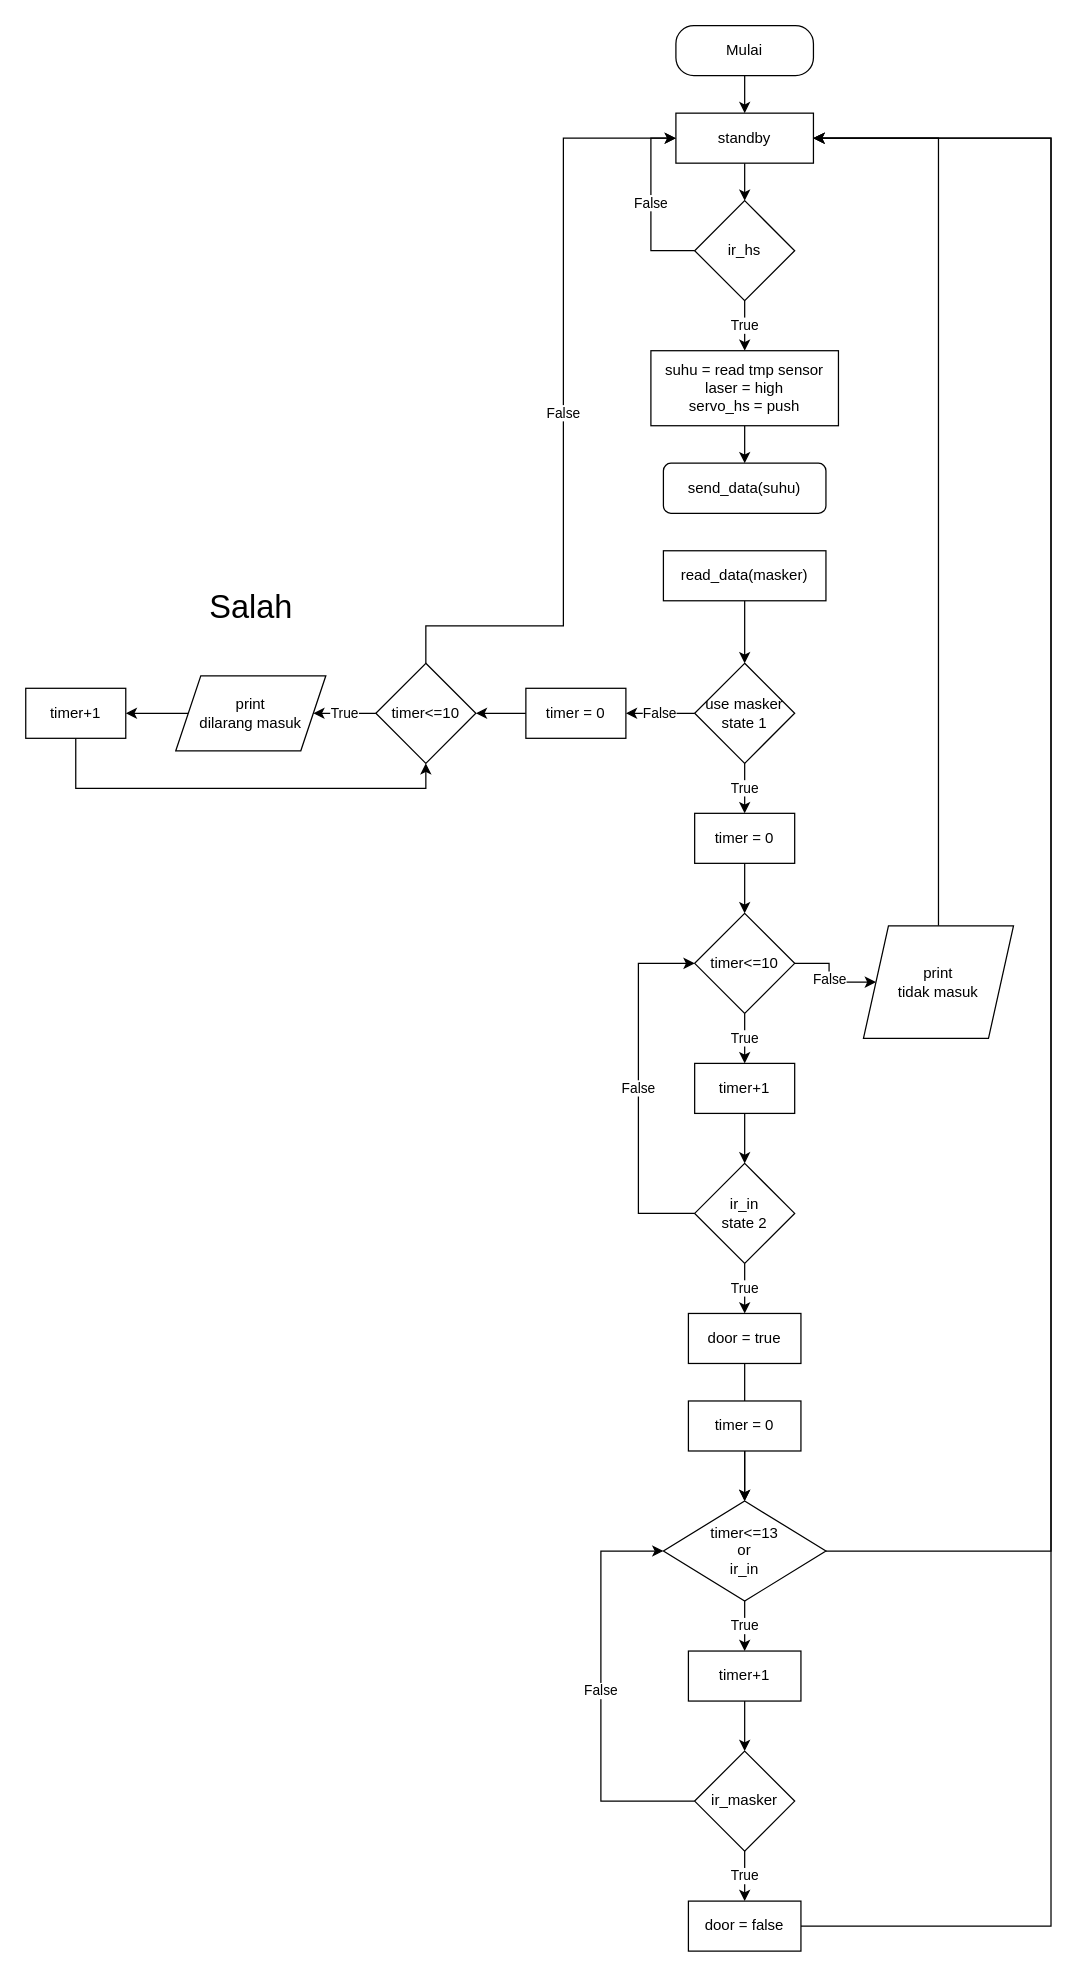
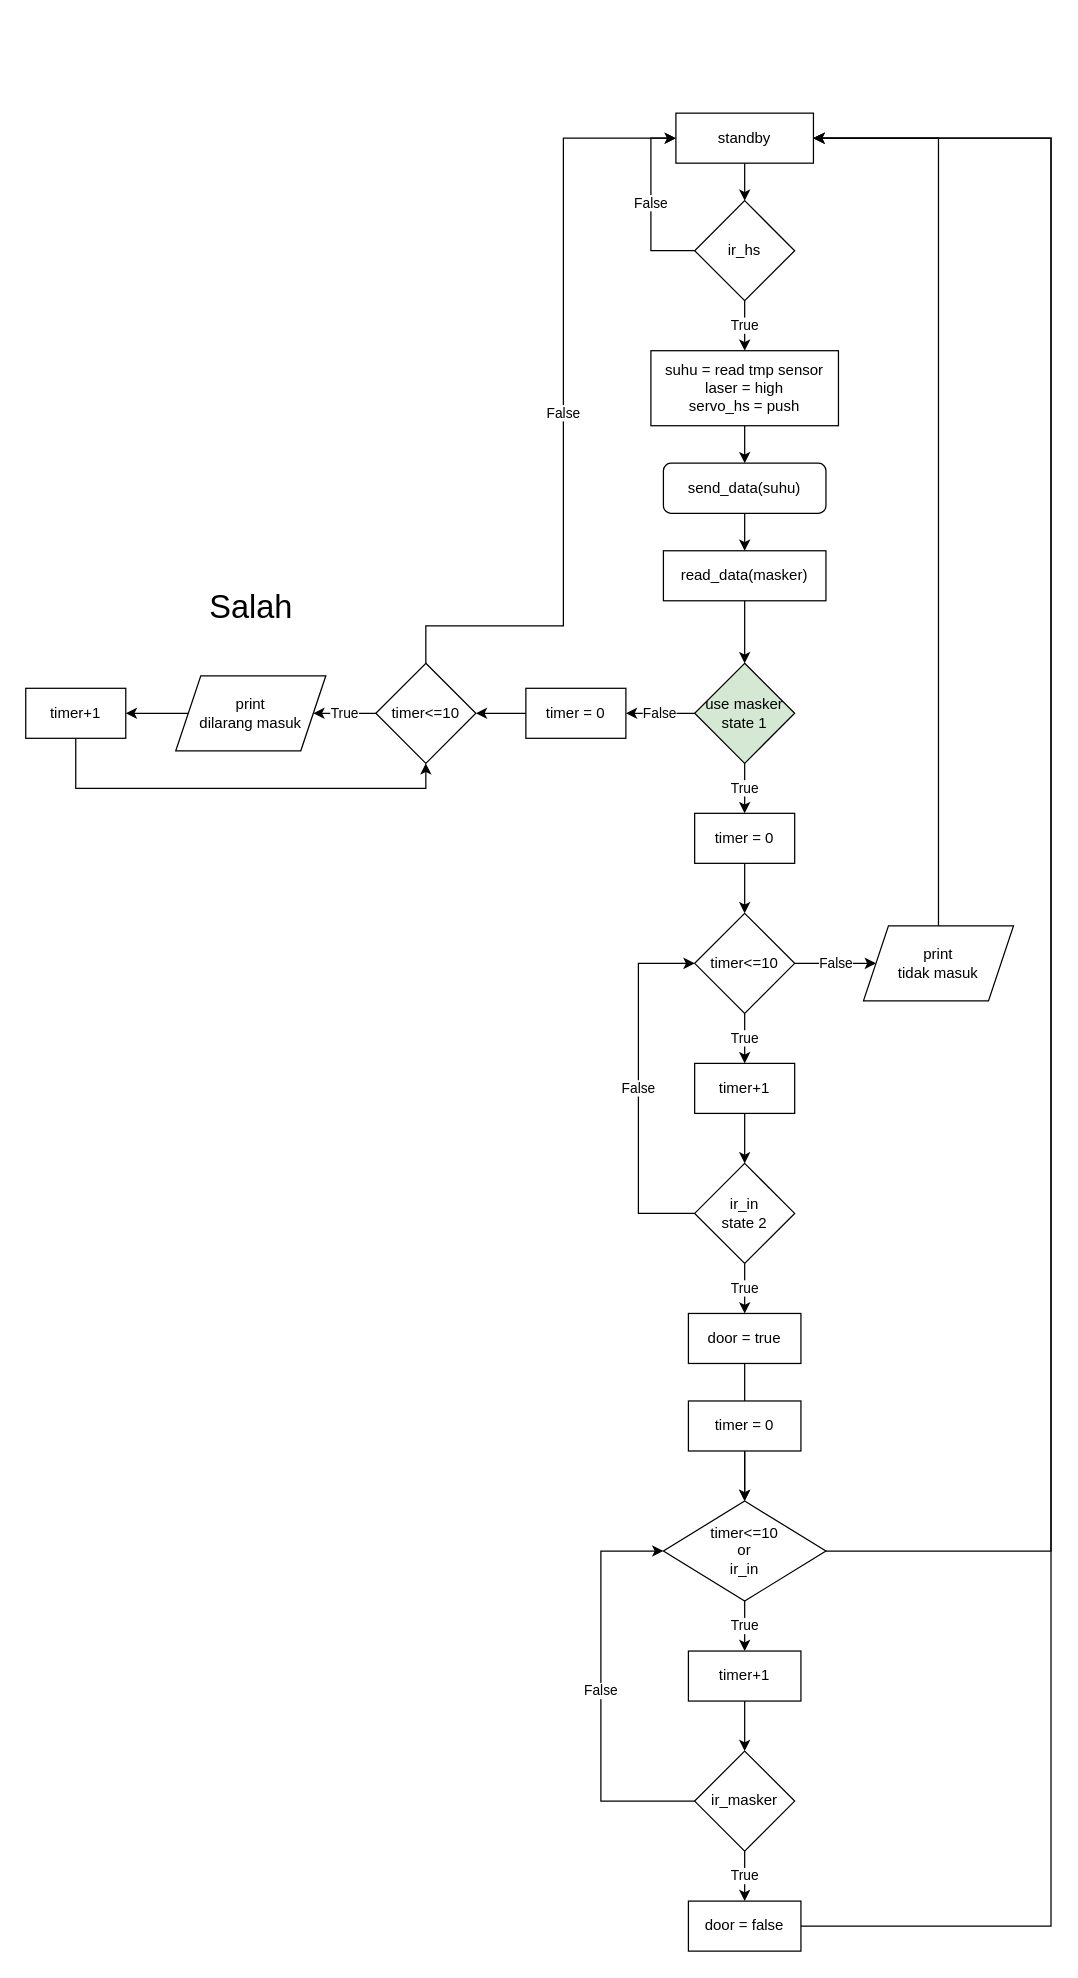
(744, 51) -> none
(744, 90) -> none
none -> (744, 536)
(744, 713) -> (744, 713)
(938, 982) -> (938, 963)
(744, 1551) -> (744, 1551)
